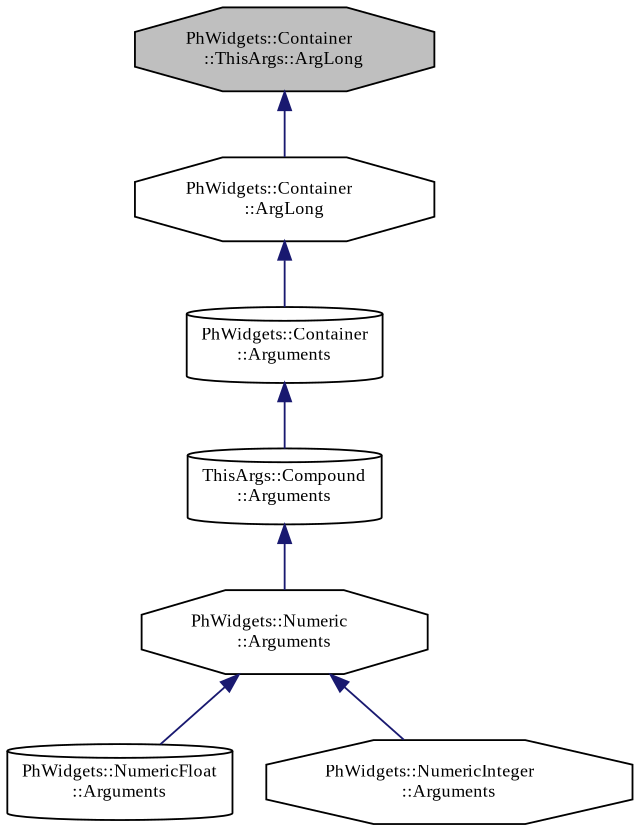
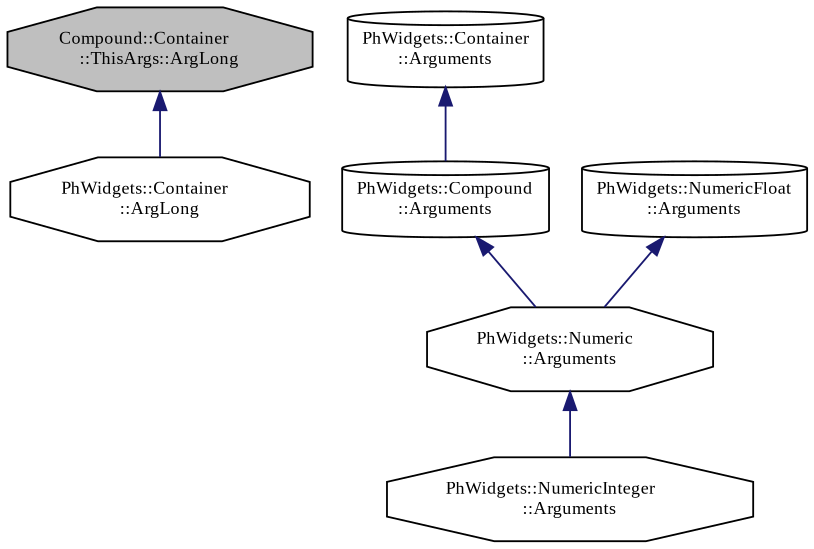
(285, 49) -> (160, 49)
(285, 284) -> none
(285, 486) -> (446, 199)
(193, 716) -> (628, 279)
